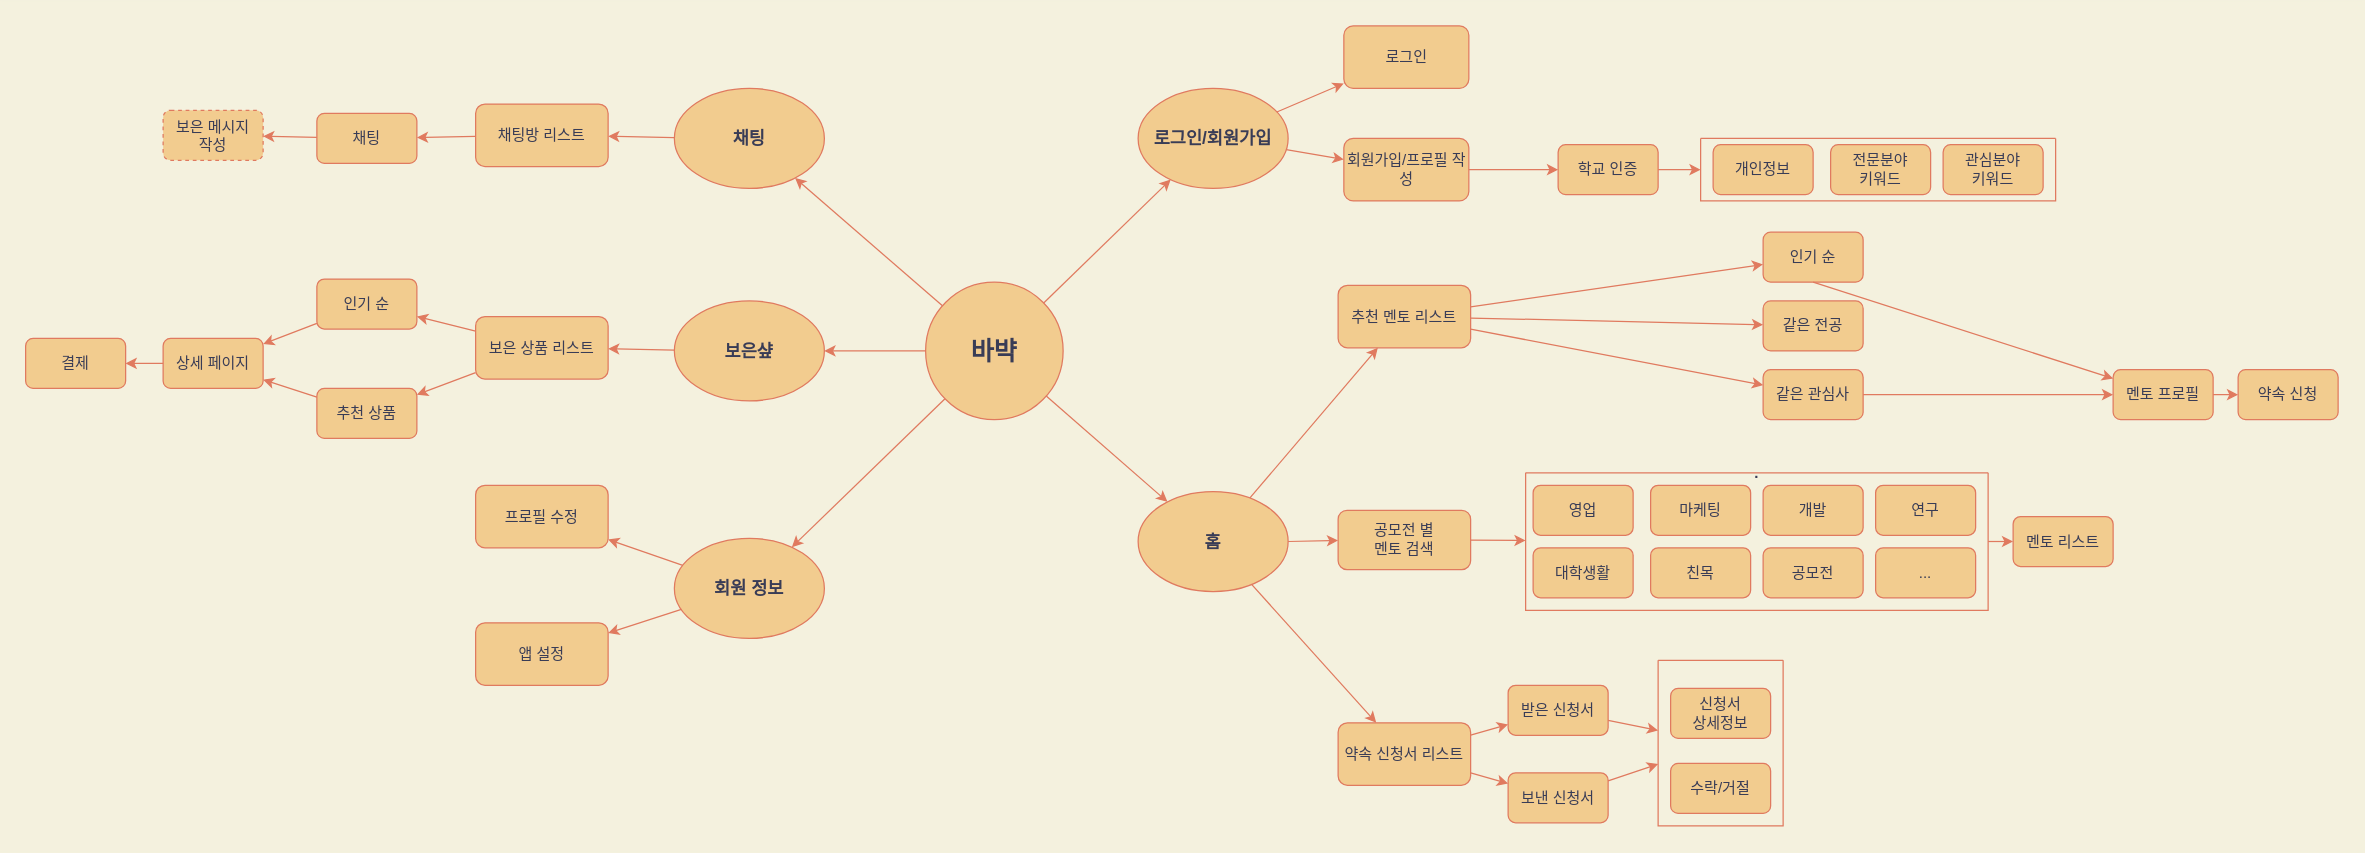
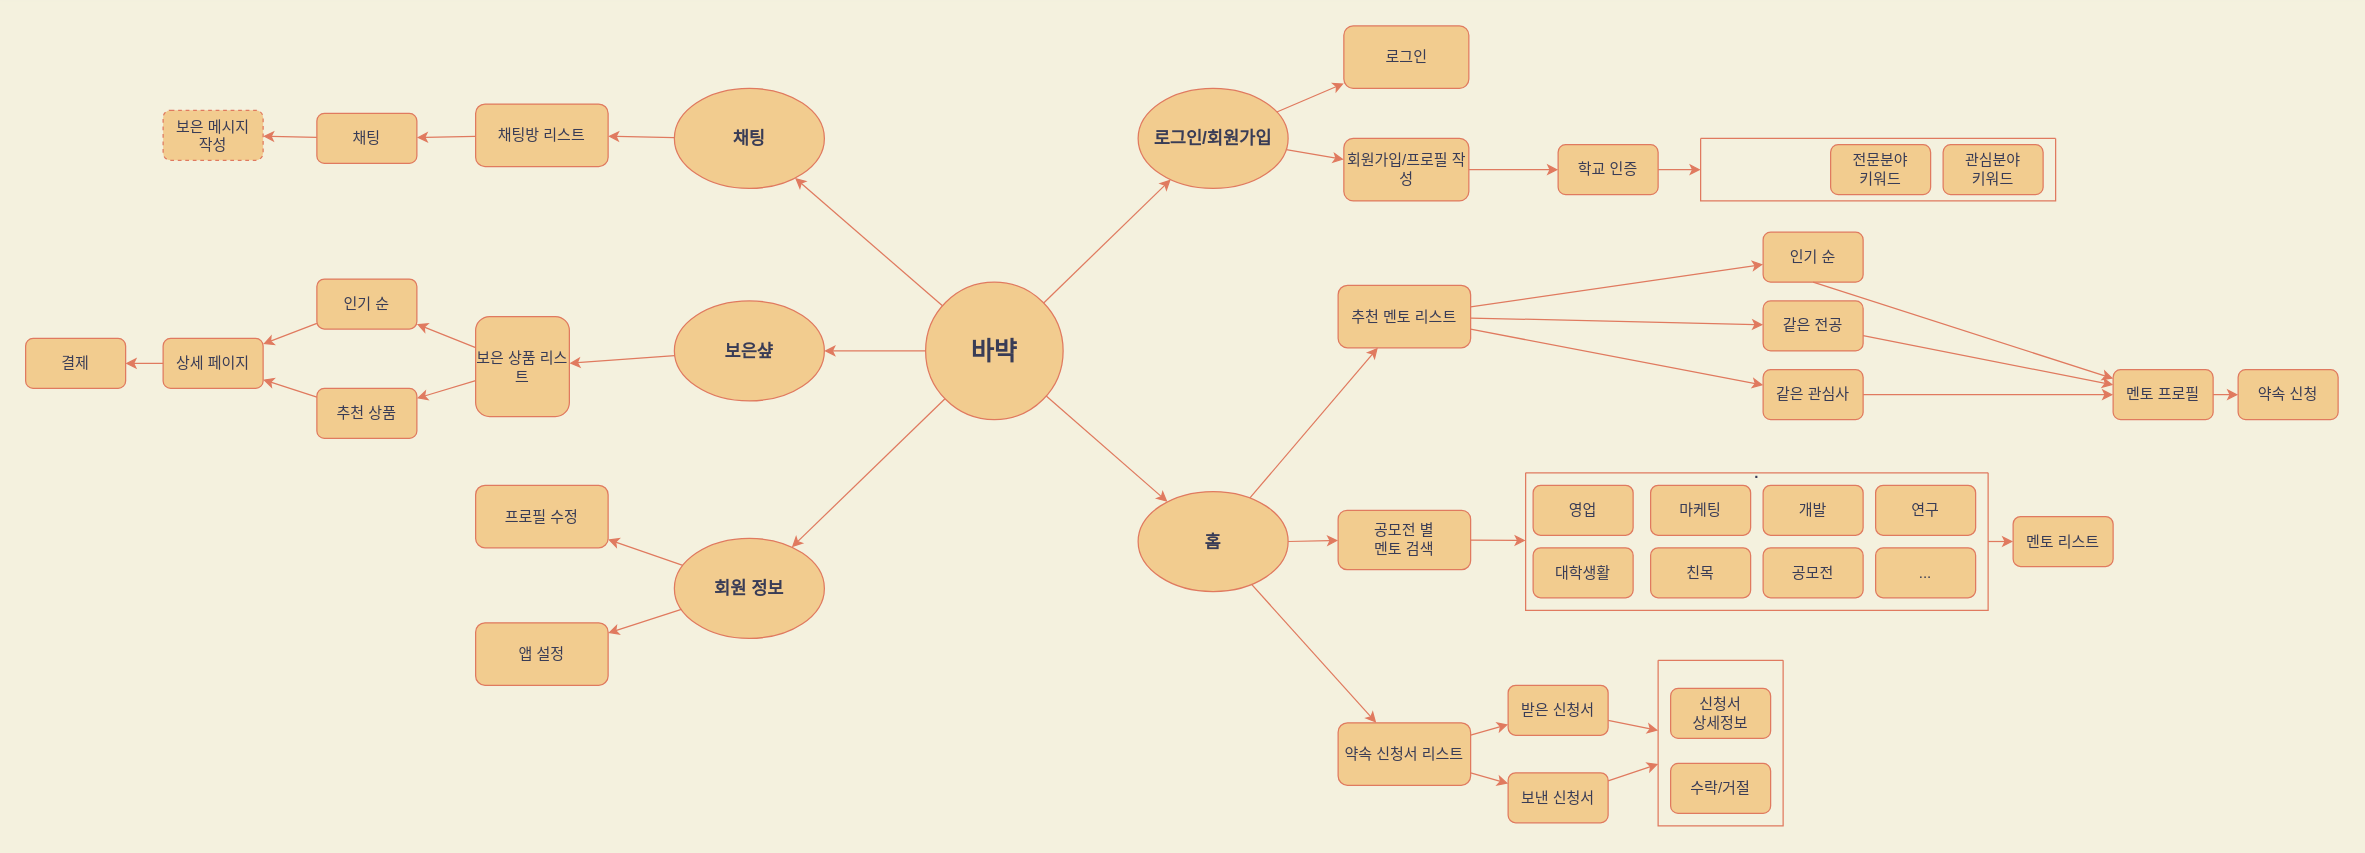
(1763, 169) -> none
(542, 348) -> (523, 366)
none -> (1984, 359)
